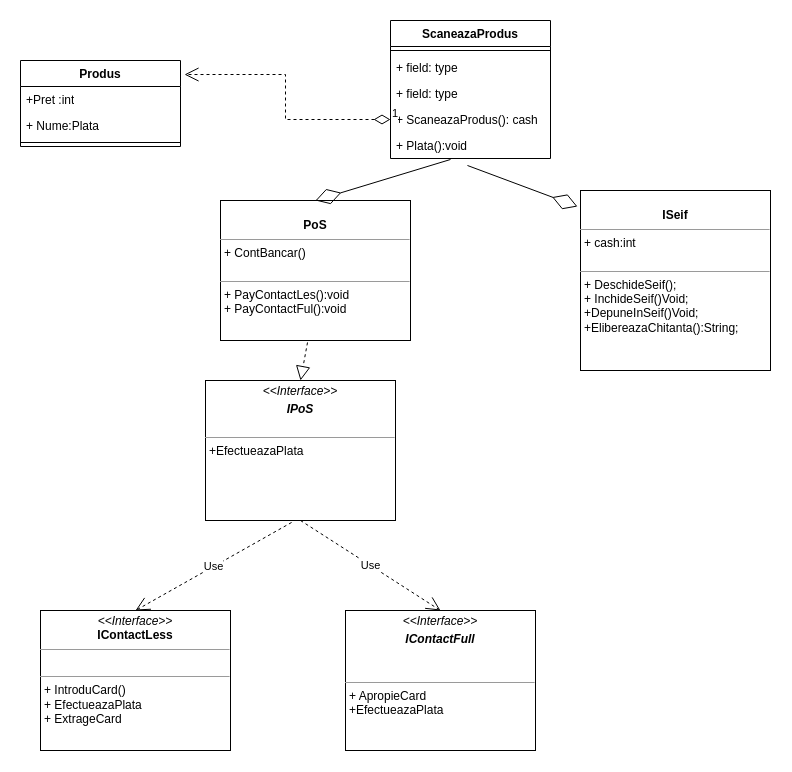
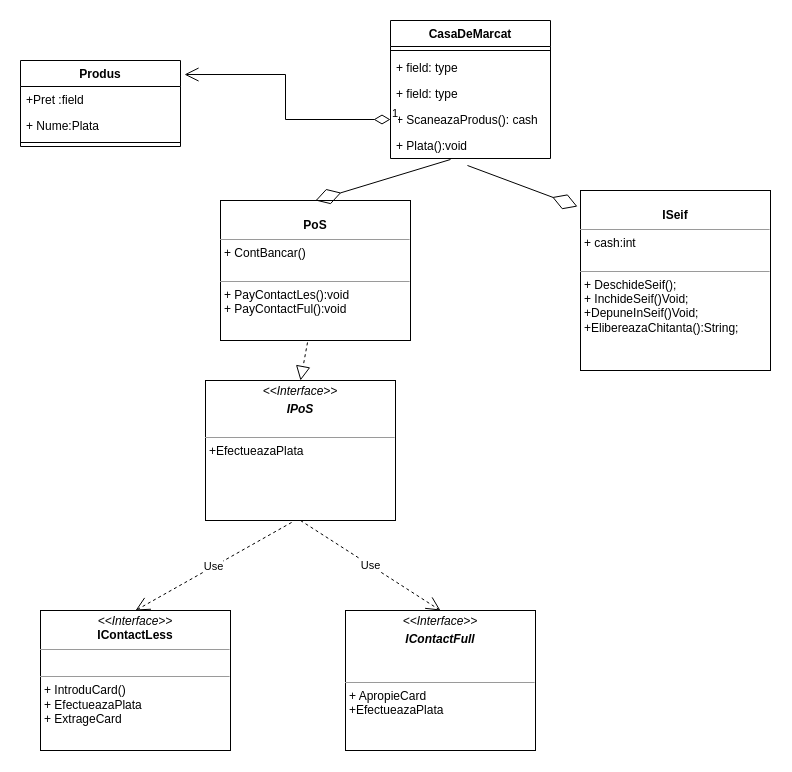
(471, 35) -> (471, 35)
(286, 92) -> (286, 92)
(55, 101) -> (61, 101)
